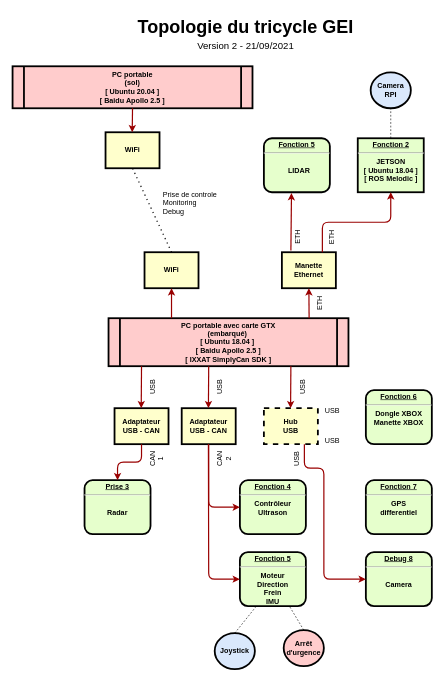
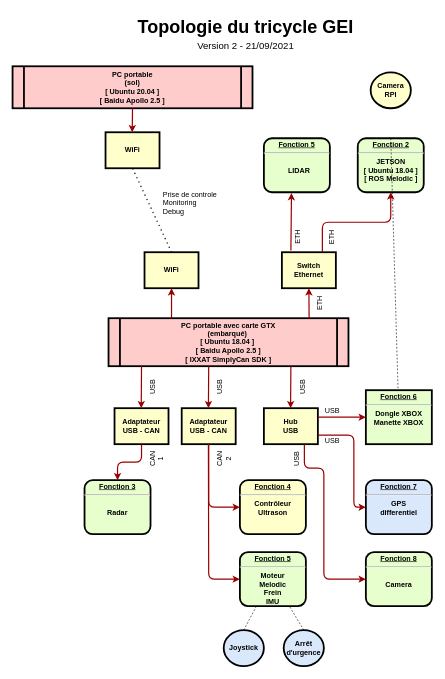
(391, 90) -> (391, 90)
(391, 124) -> (394, 263)
(391, 165) -> (391, 165)
(309, 270) -> (309, 270)
none -> (338, 417)
(399, 417) -> (399, 417)
(291, 426) -> (291, 426)
none -> (354, 457)
(117, 480) -> (117, 480)
(273, 507) -> (273, 507)
(399, 507) -> (399, 507)
(273, 552) -> (273, 552)
(399, 552) -> (399, 552)
(304, 648) -> (304, 648)
(235, 651) -> (244, 648)
